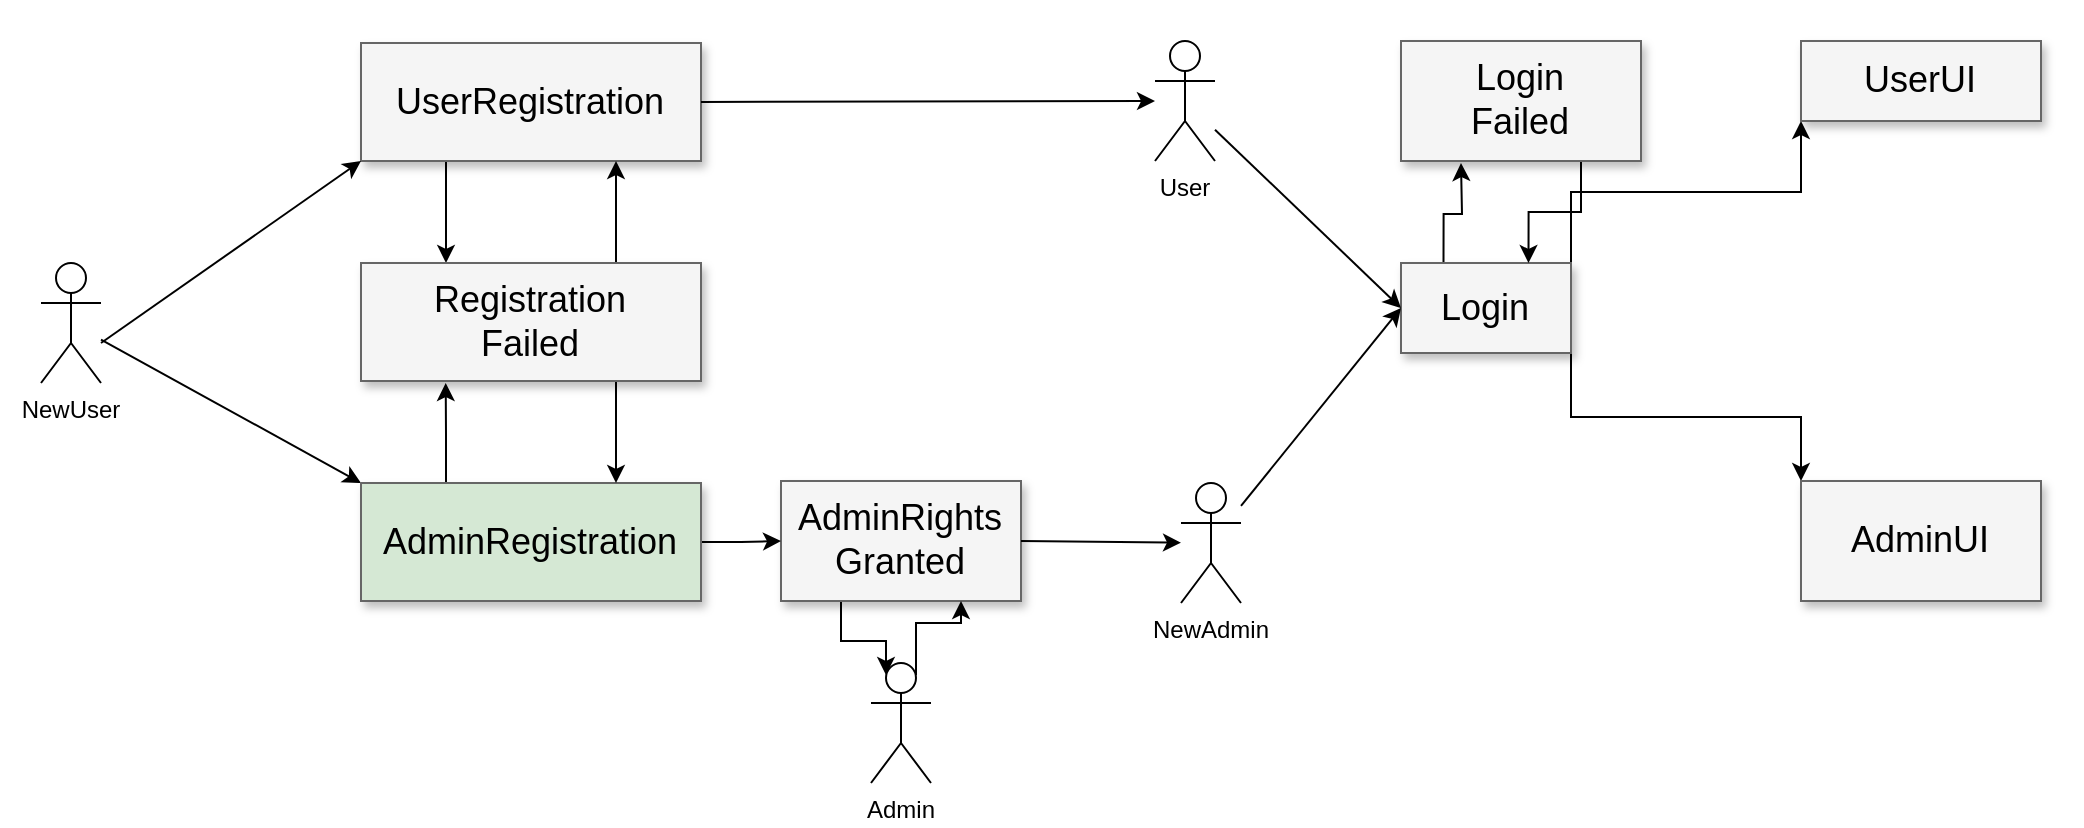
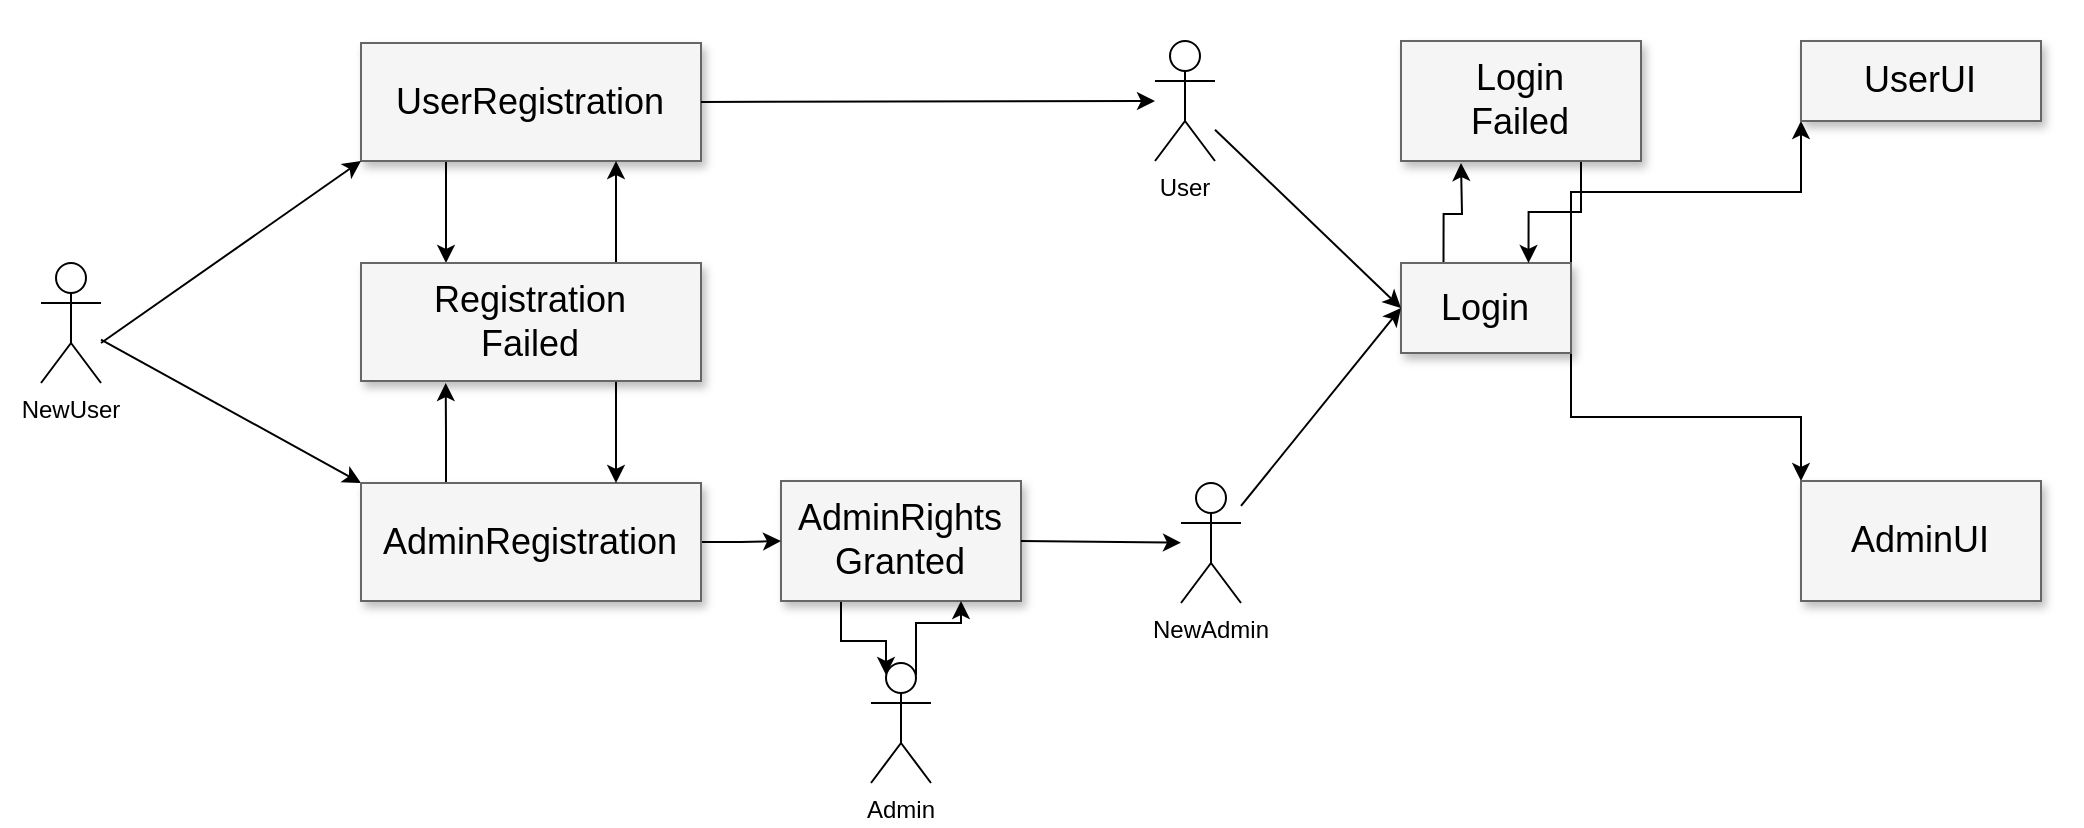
(531, 542) -> (531, 542)
